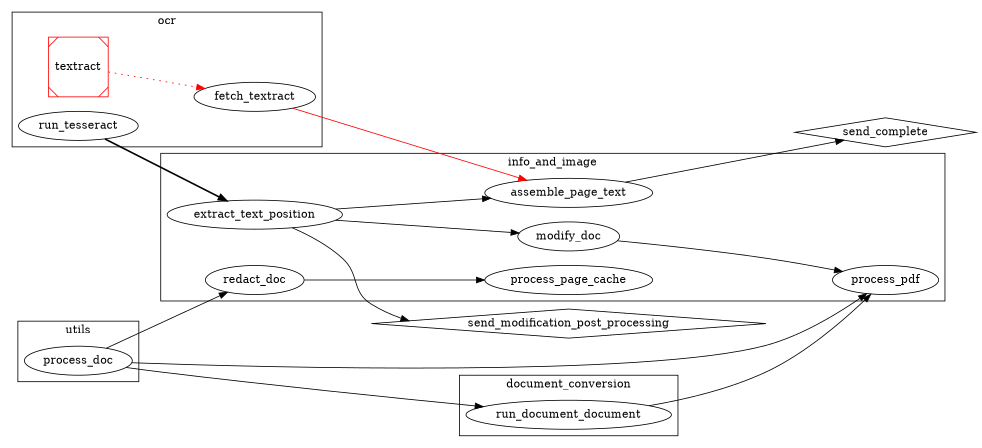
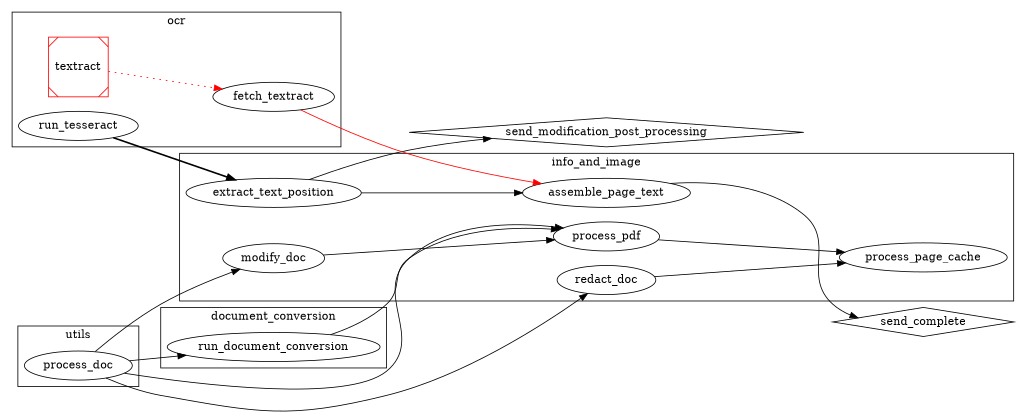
(423, 226) -> (153, 309)
none -> (747, 246)
(569, 415) -> (274, 347)
